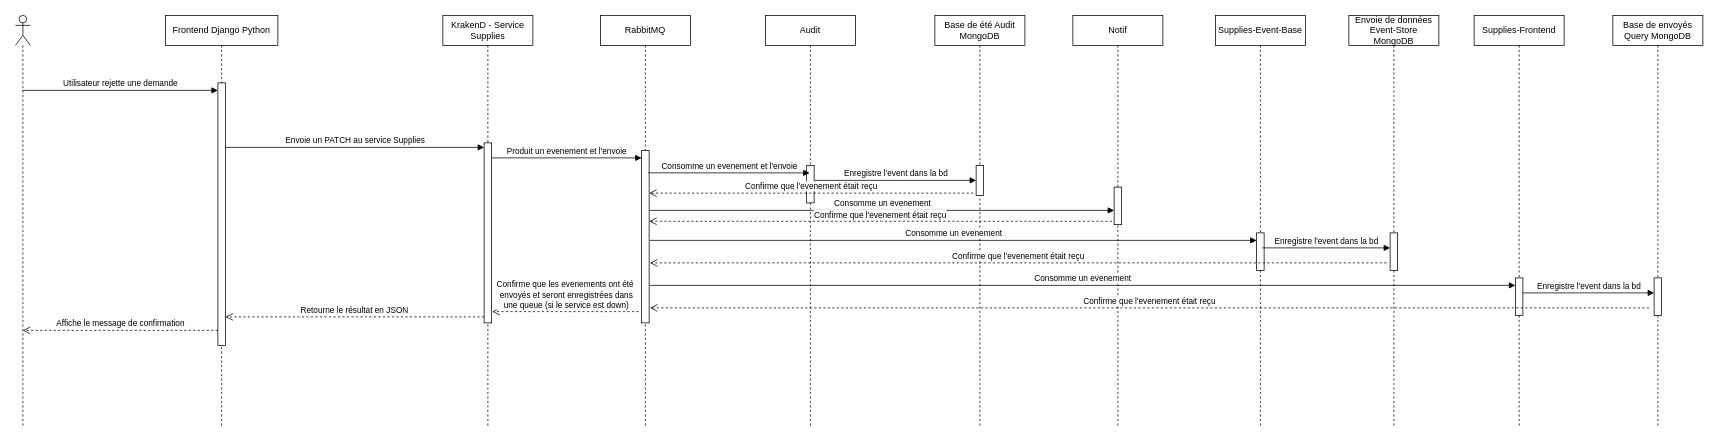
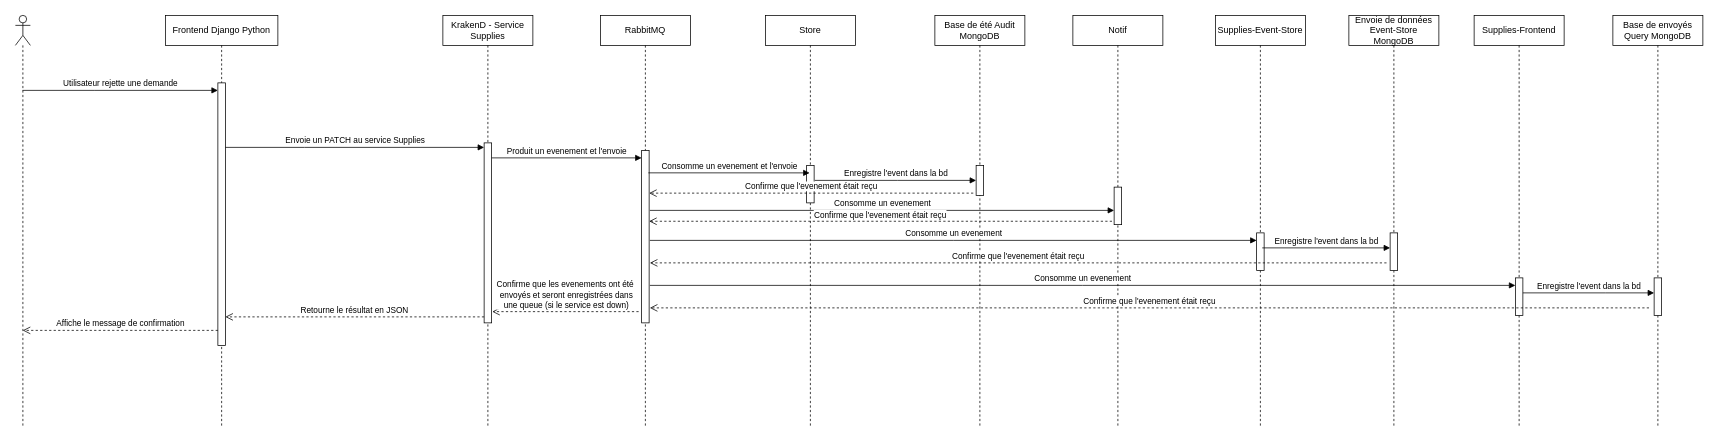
(810, 30) -> (810, 30)
(1260, 30) -> (1260, 30)
